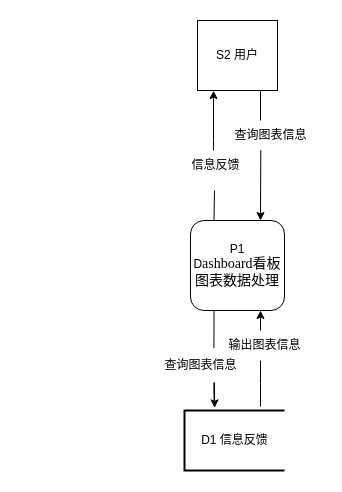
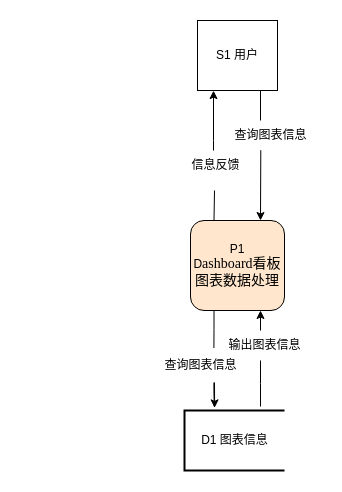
(238, 56) -> (238, 56)
(238, 266) -> (238, 266)
(235, 441) -> (235, 441)
